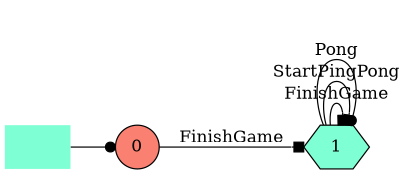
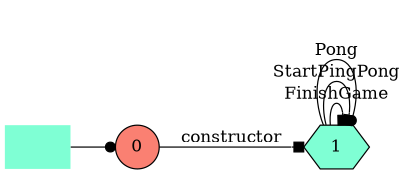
(232, 138) -> (232, 138)
